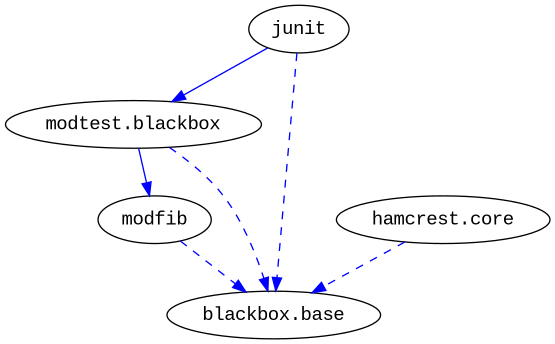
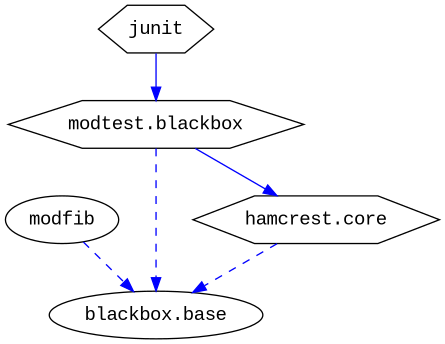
(299, 29) -> (156, 29)
(133, 124) -> (156, 124)
(287, 165) -> none
(143, 166) -> (230, 169)
(443, 220) -> (316, 220)
